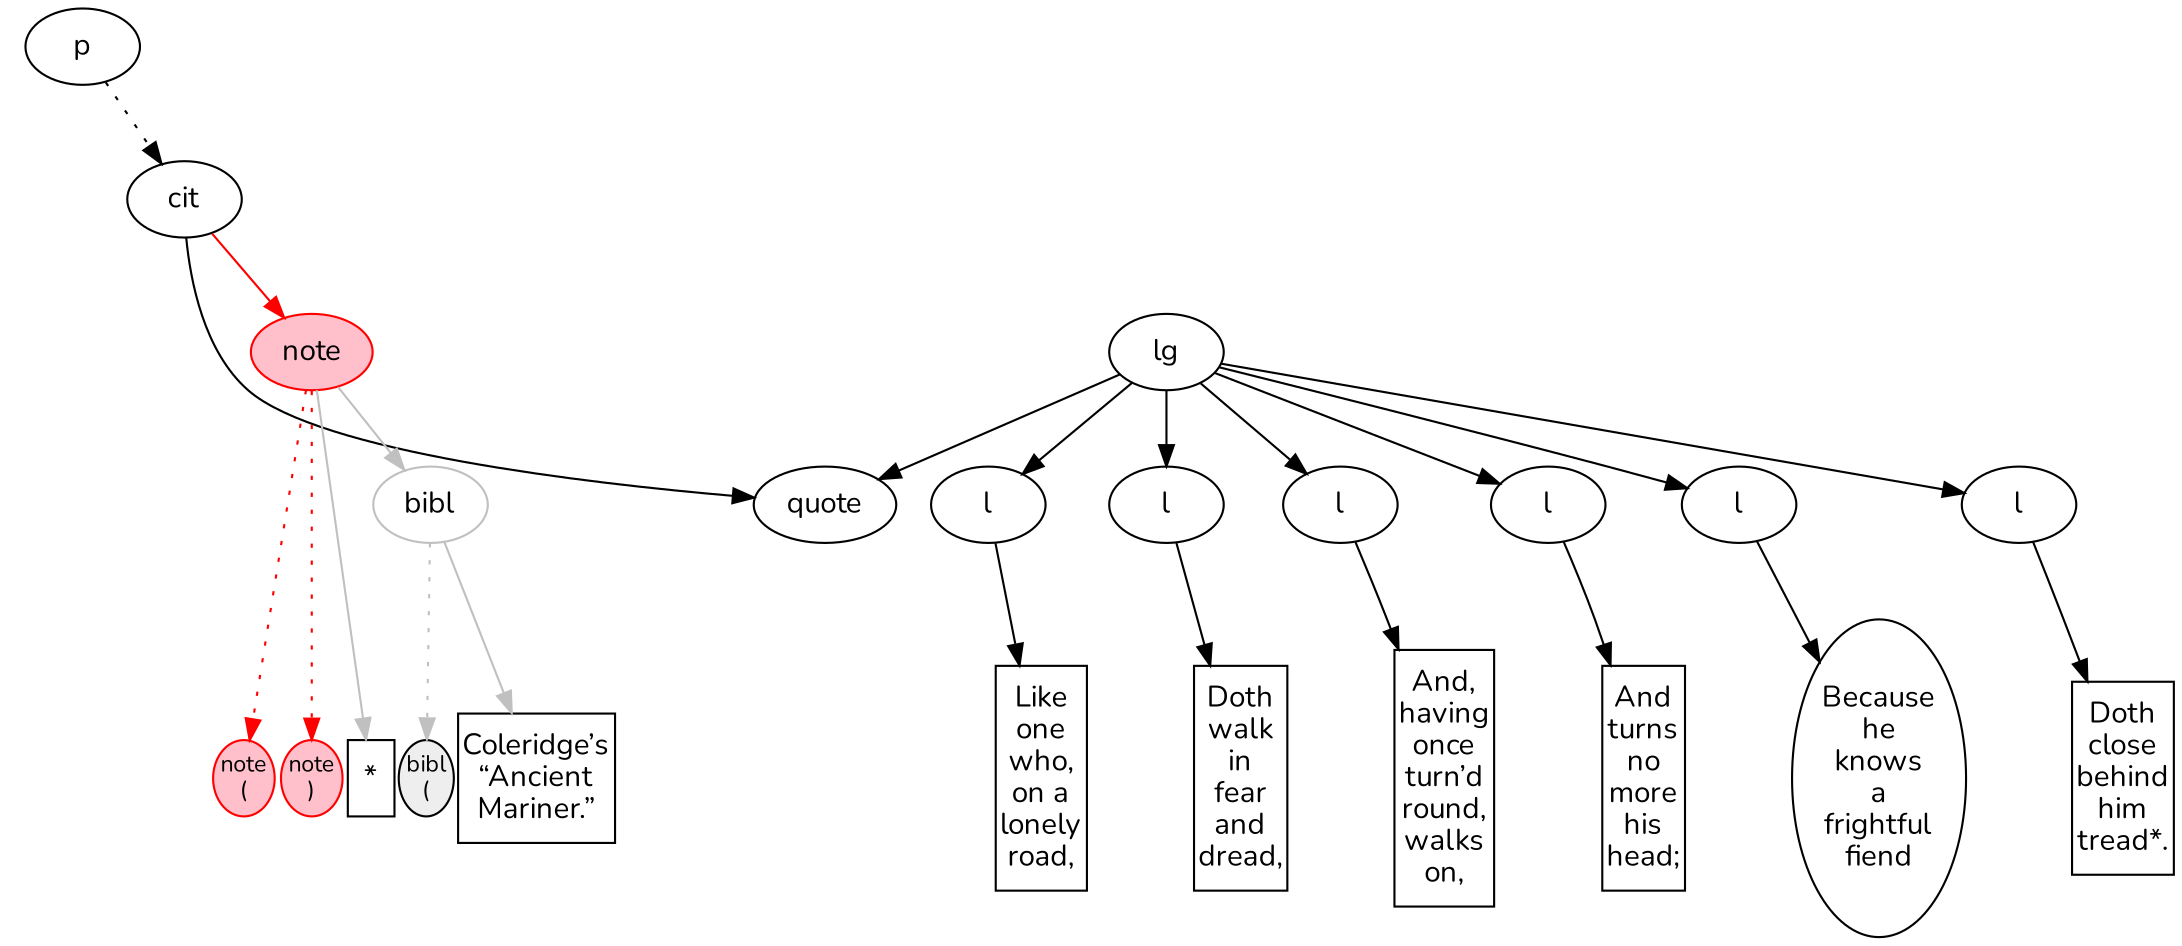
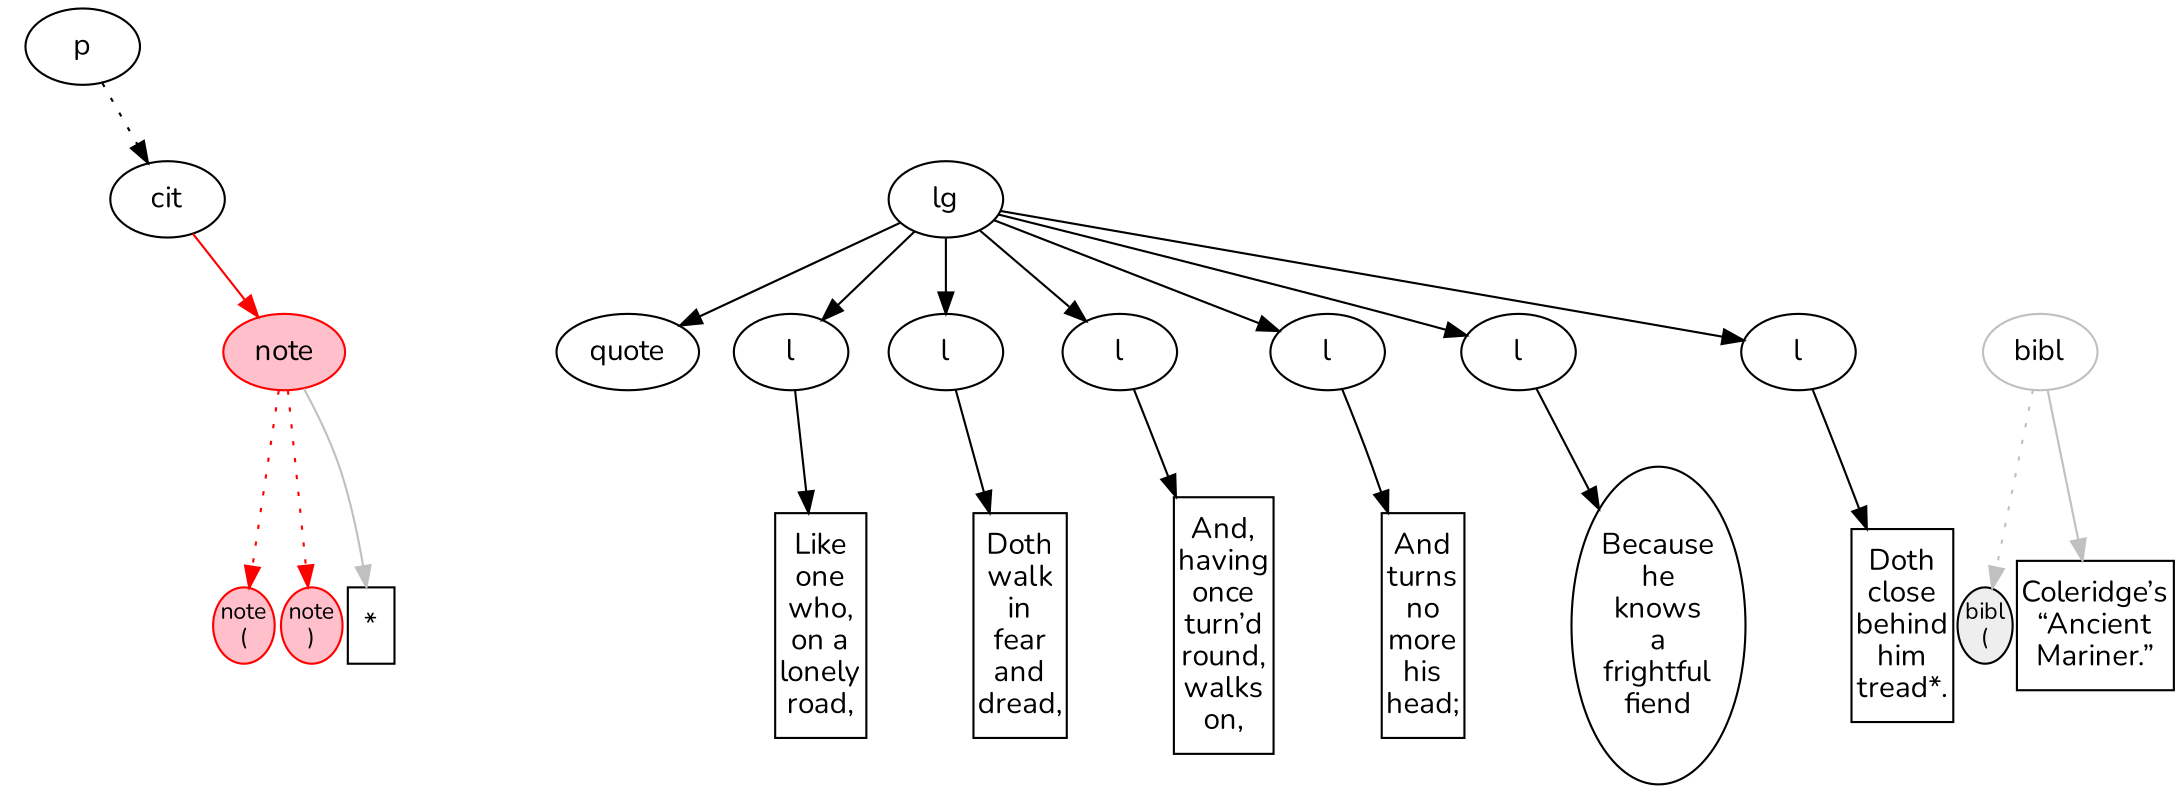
(365, 420) -> none
(419, 453) -> none
